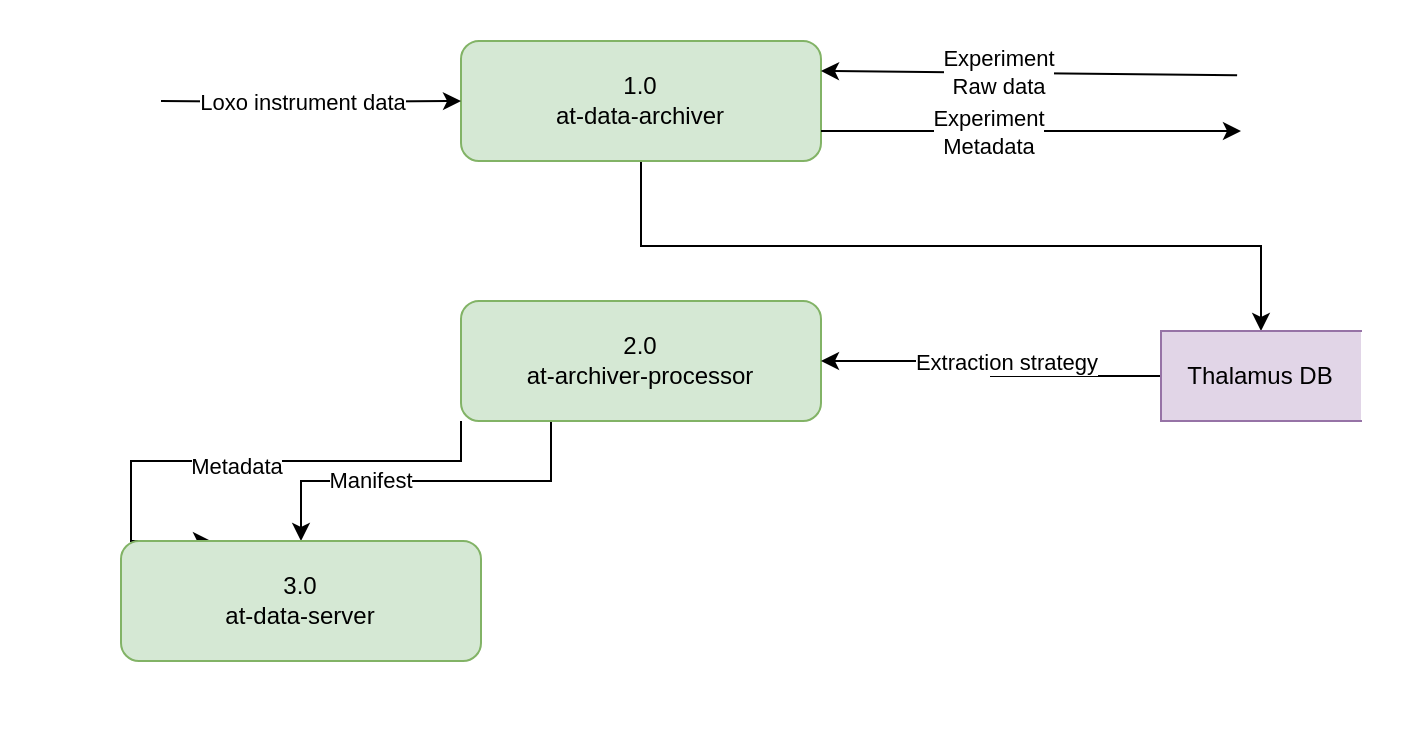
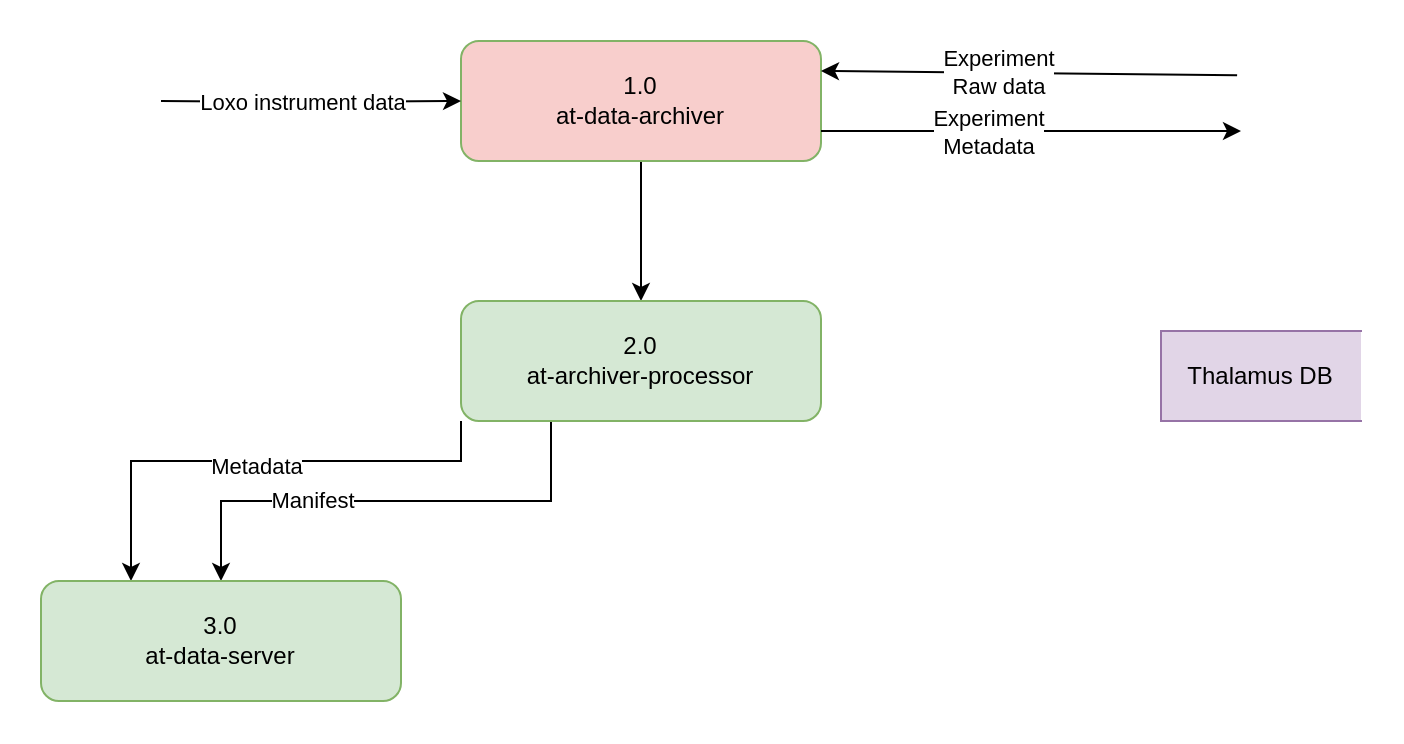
(641, 101) -> (641, 101)
(985, 246) -> (641, 265)
(991, 374) -> none
(301, 601) -> (221, 641)
